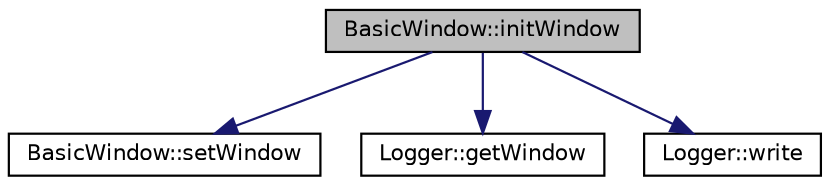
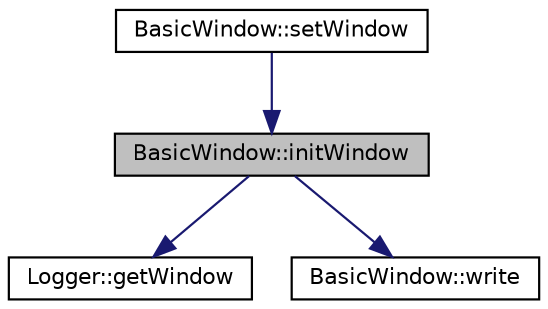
(334, 89) -> (272, 82)
(733, 155) -> (415, 278)
